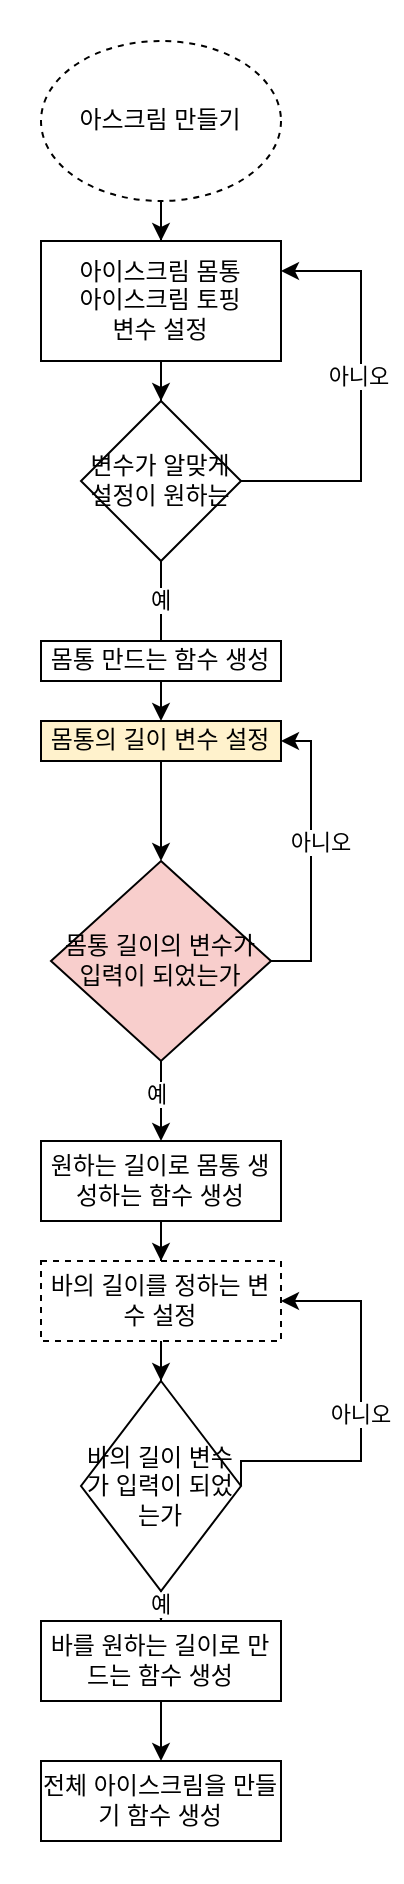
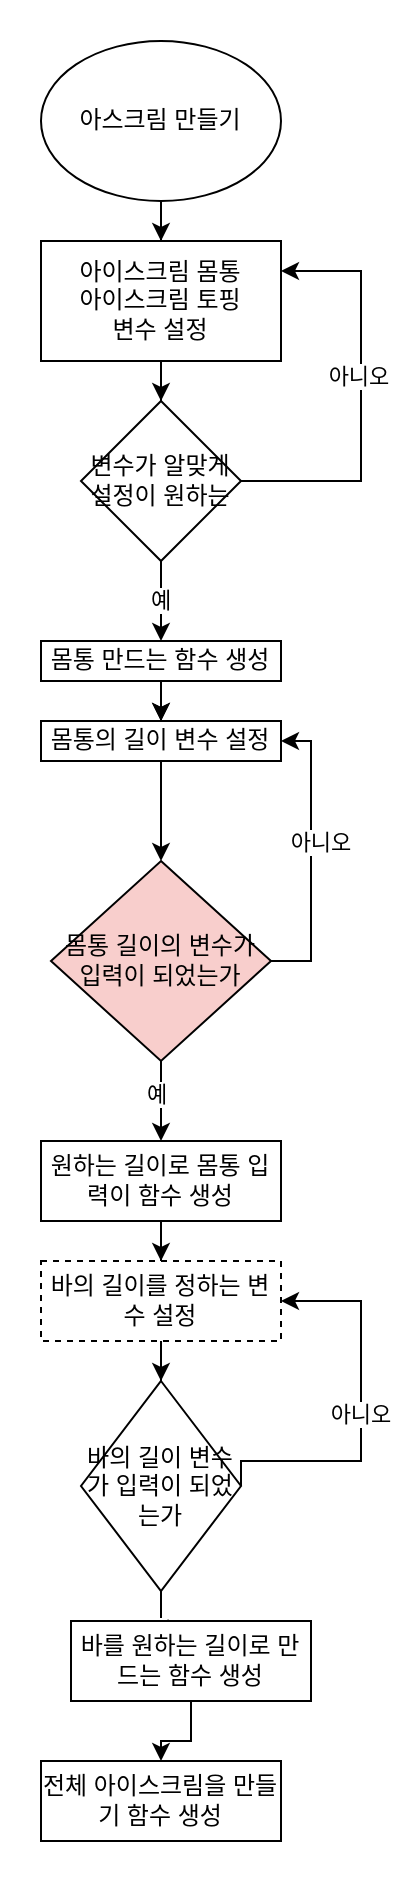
(161, 121) -> (161, 121)
(161, 631) -> (161, 626)
none -> (161, 721)
(161, 741) -> (161, 741)
(161, 1181) -> (161, 1181)
(161, 1661) -> (191, 1661)
